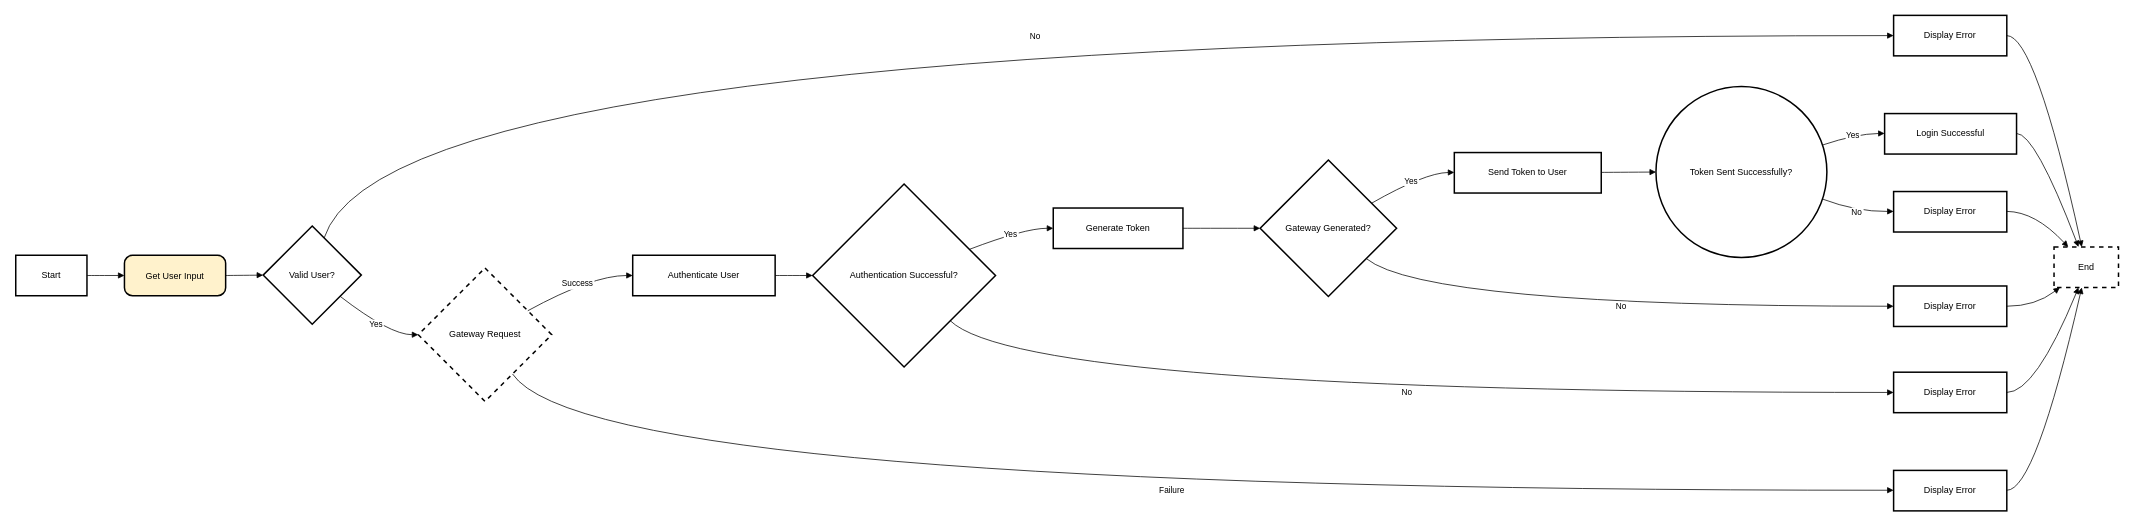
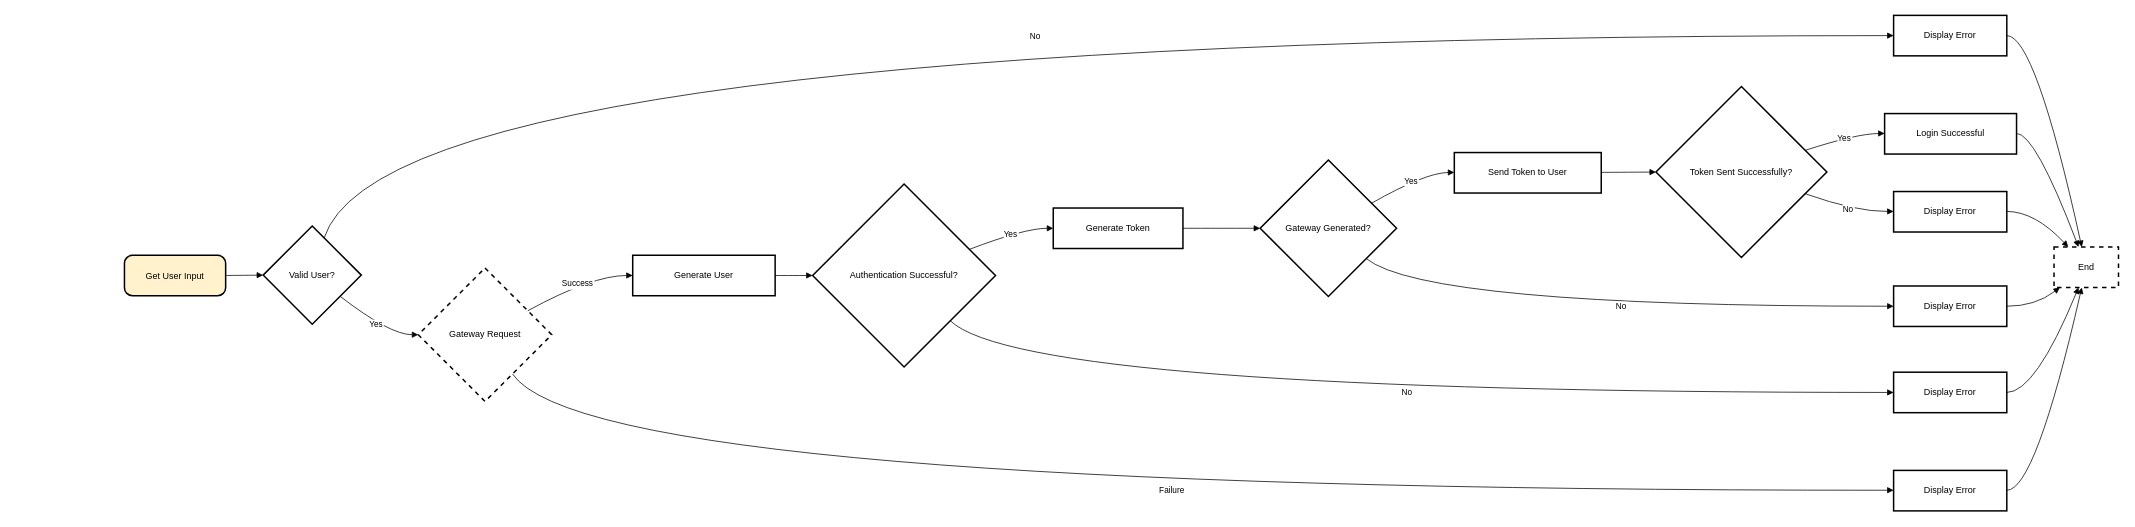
(1742, 172) -> (1742, 172)
(51, 276) -> none
(102, 276) -> none
(704, 276) -> (704, 276)
